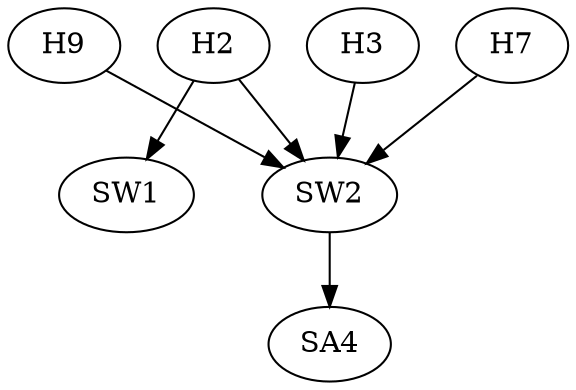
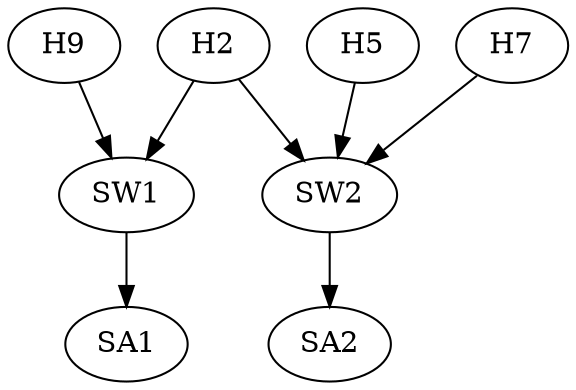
(363, 46) -> (363, 46)
(189, 116) -> (91, 110)
none -> (126, 344)
(330, 344) -> (330, 344)
